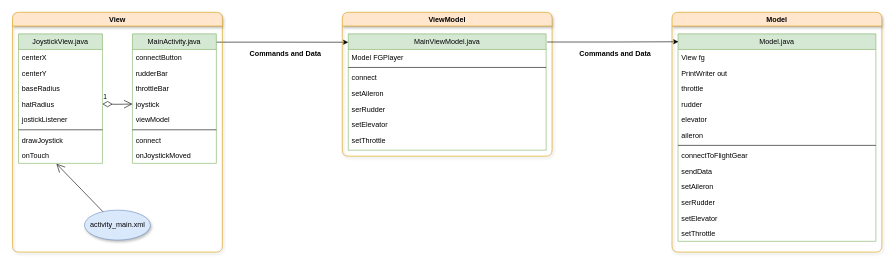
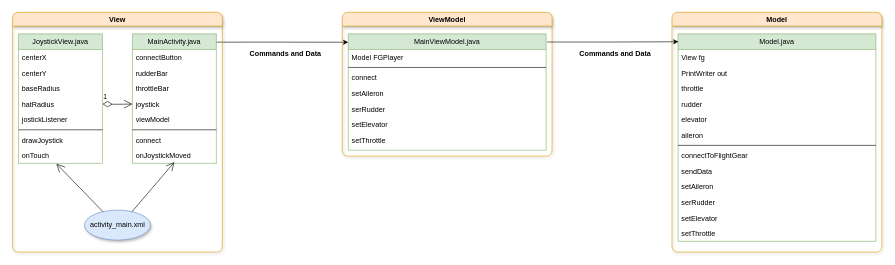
none -> (152, 189)
